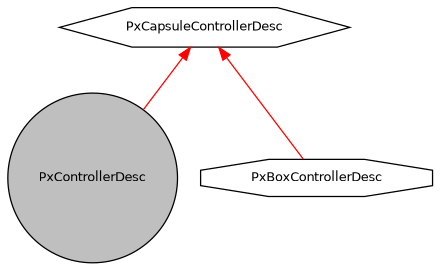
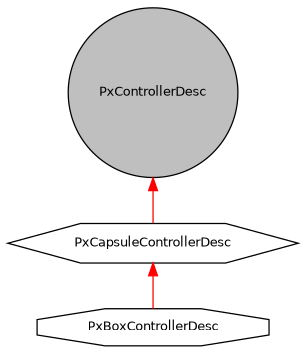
(163, 84) -> (153, 207)
